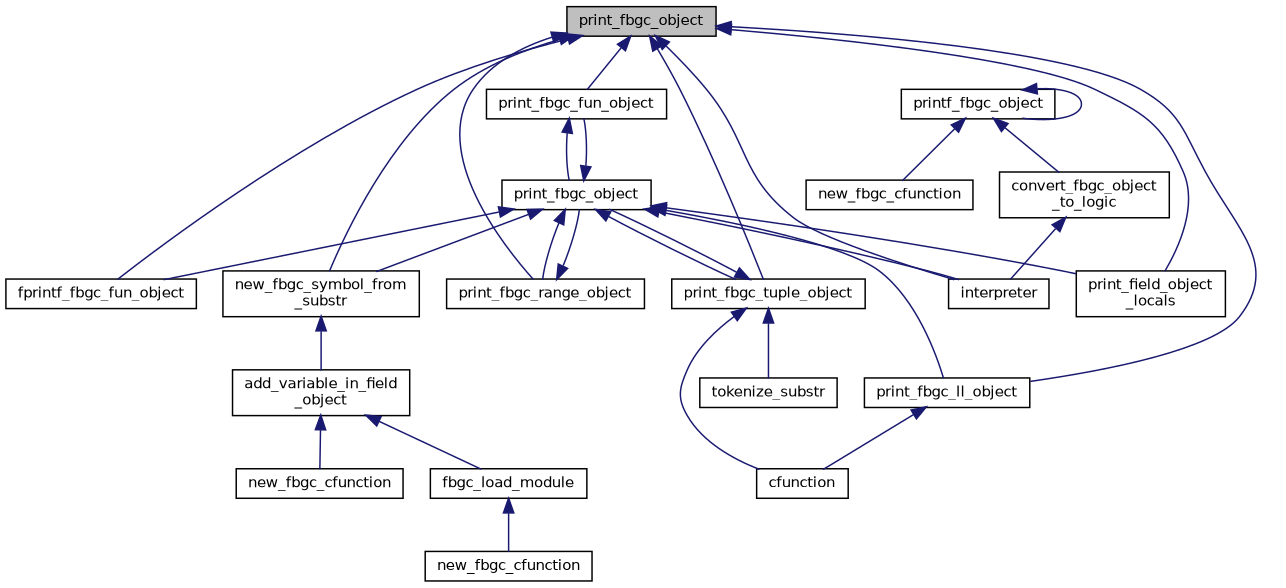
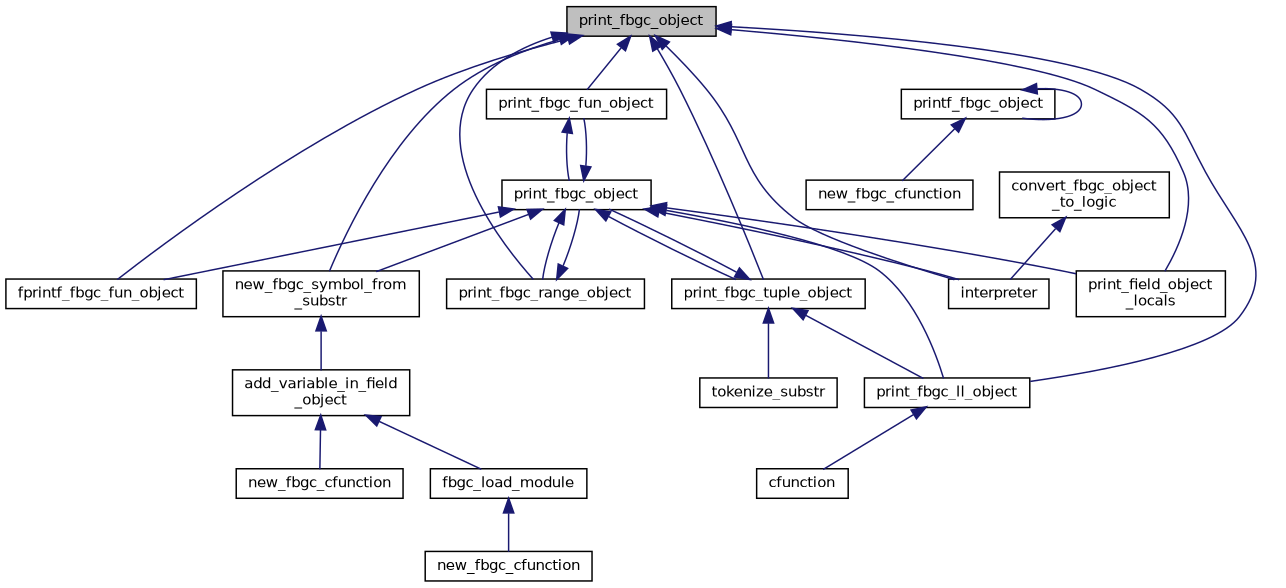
(1032, 150) -> none
(682, 403) -> (865, 347)
